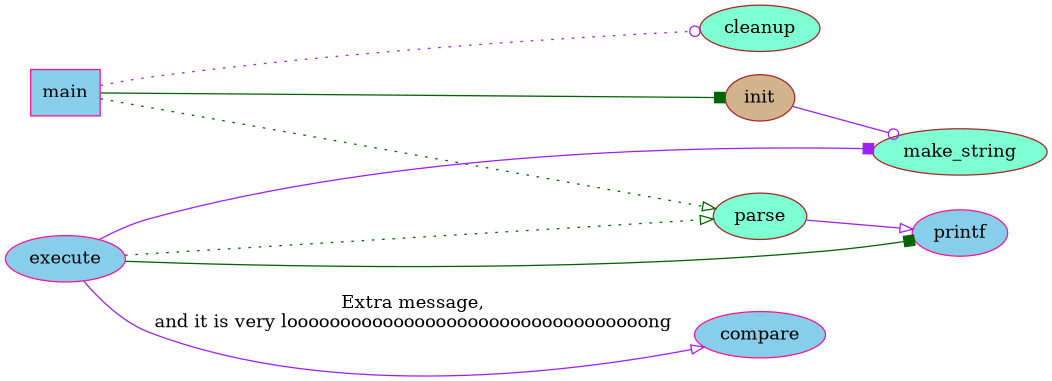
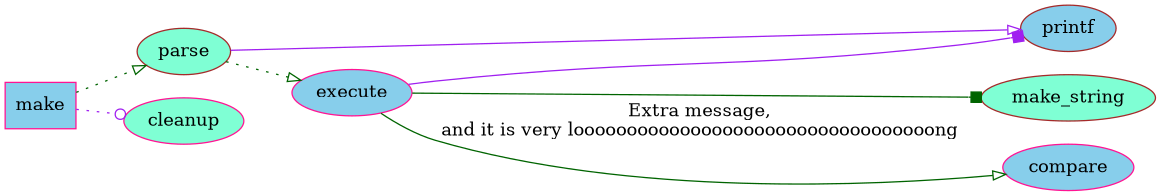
(760, 28) -> (184, 121)
(65, 93) -> (41, 106)
(760, 98) -> none
(495, 161) -> (690, 95)
(960, 233) -> (1068, 28)
(413, 238) -> (257, 69)
(514, 266) -> (709, 63)
(377, 375) -> (682, 180)
